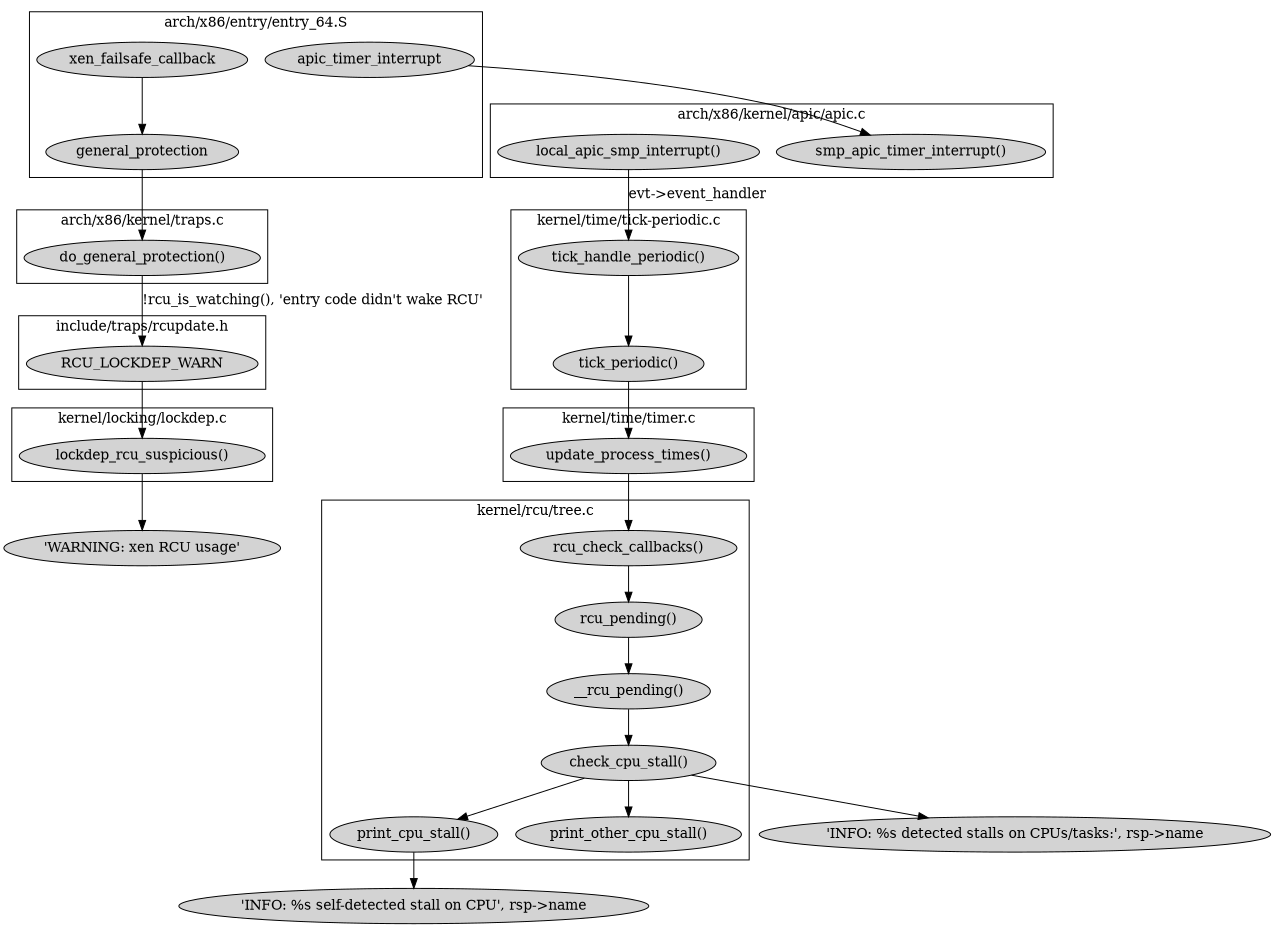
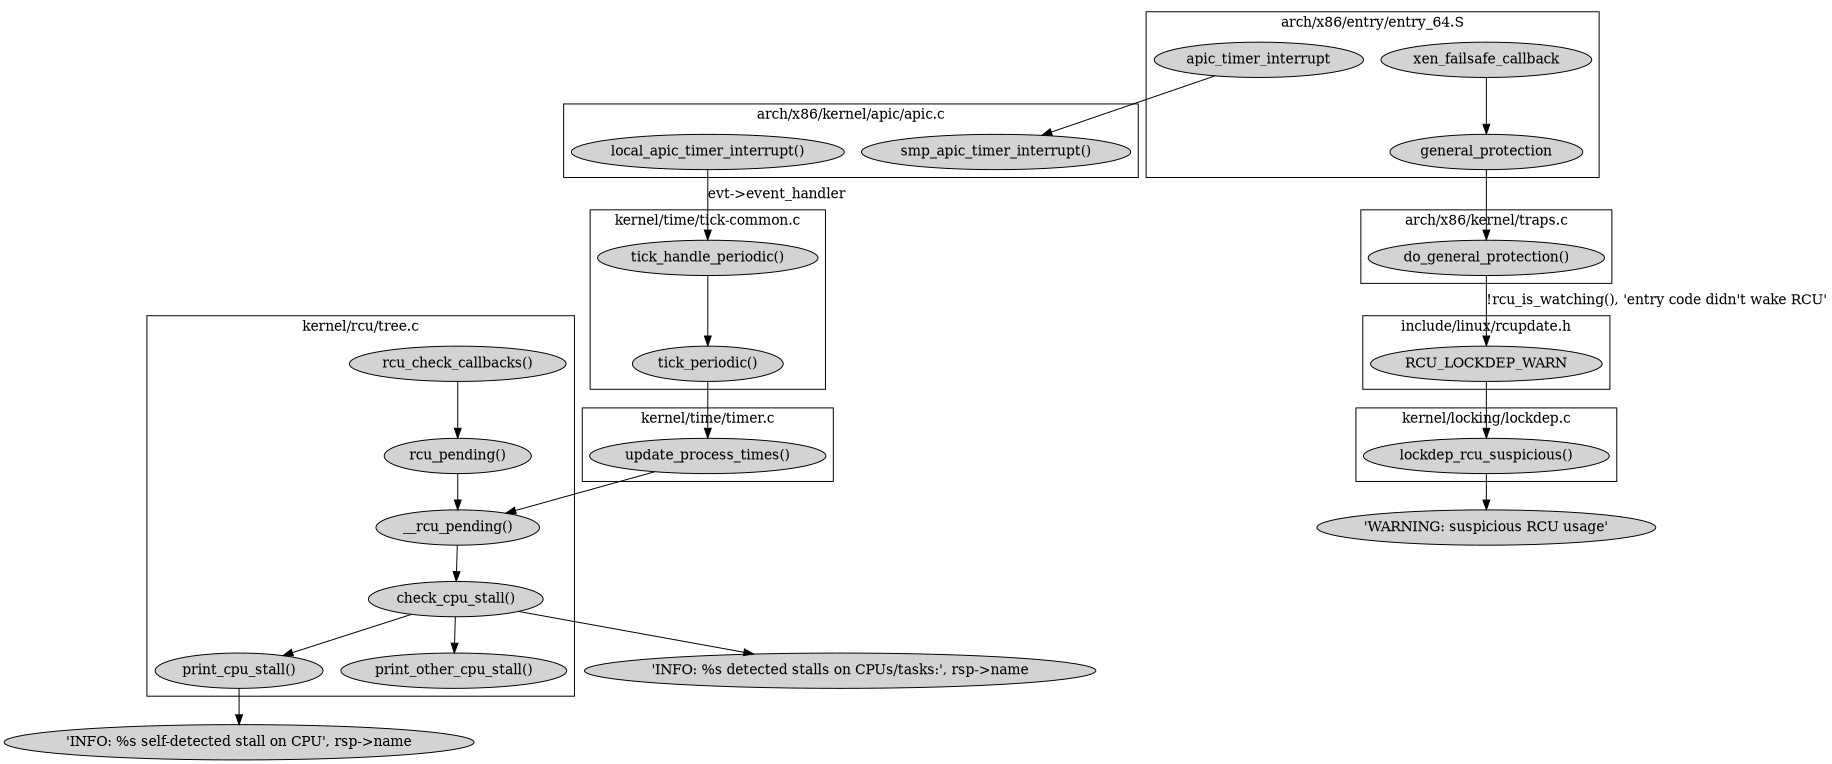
(629, 152) -> (708, 152)
(629, 221) -> (708, 221)
(142, 327) -> (1486, 327)
(629, 494) -> (585, 491)
(142, 548) -> (1486, 528)
